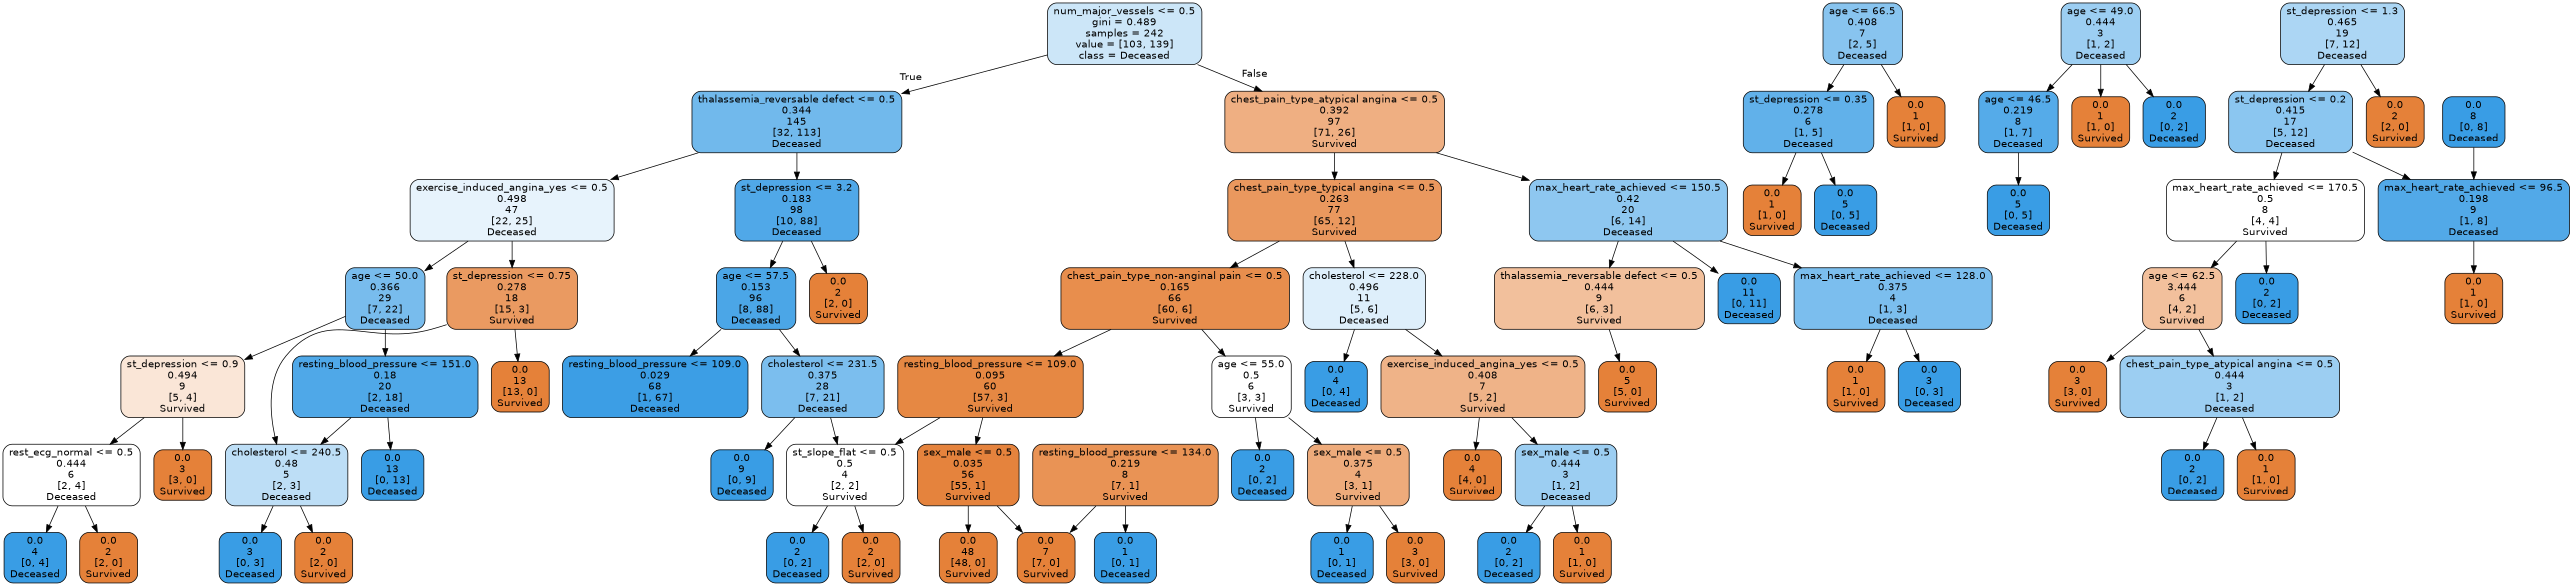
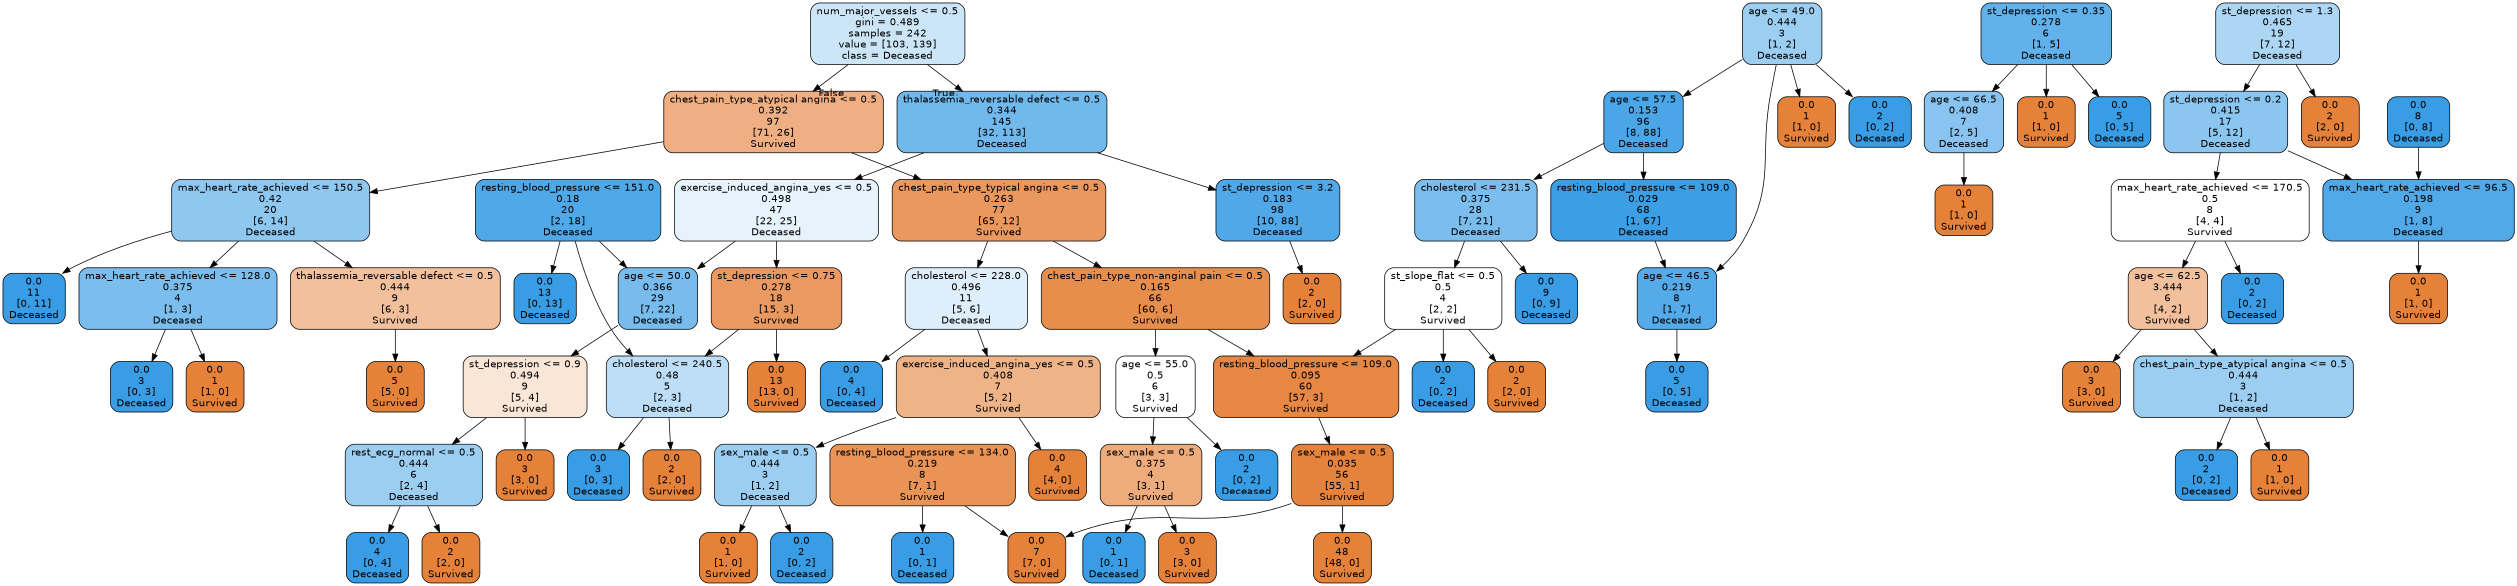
(1838, 75) -> (2008, 75)
(778, 251) -> (1716, 76)
none -> (1659, 251)
(385, 339) -> (610, 252)
(921, 429) -> (1378, 341)
(72, 475) -> (414, 475)
